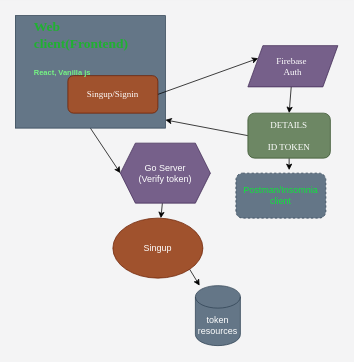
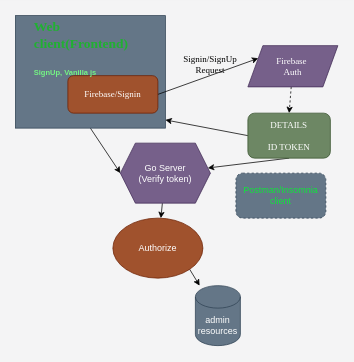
(84, 19) -> (84, 19)
none -> (210, 64)
(113, 94) -> (113, 94)
(290, 97) -> (290, 97)
(289, 163) -> (247, 163)
(158, 248) -> (158, 248)
(218, 325) -> (218, 325)
